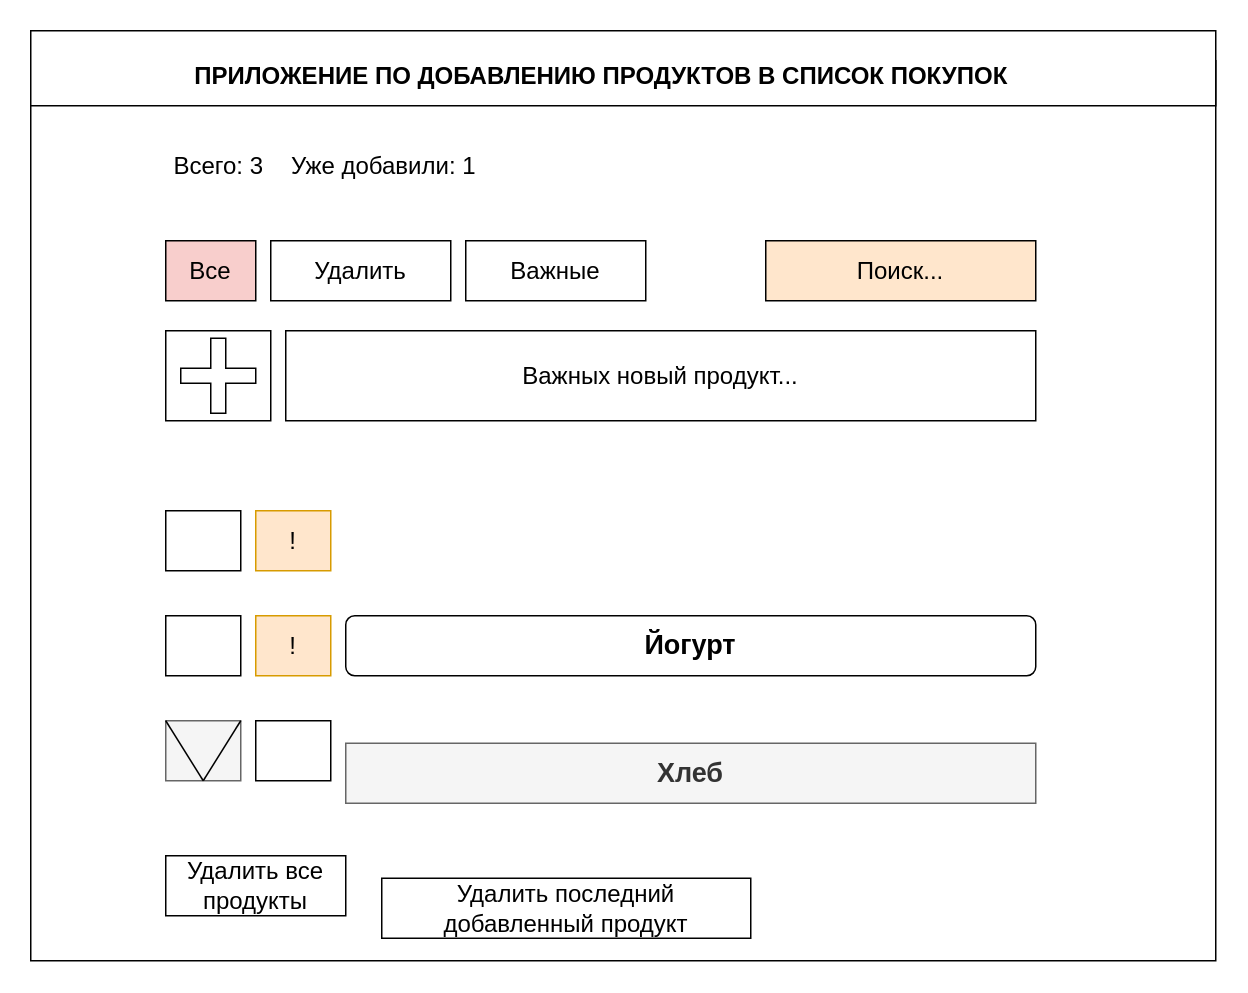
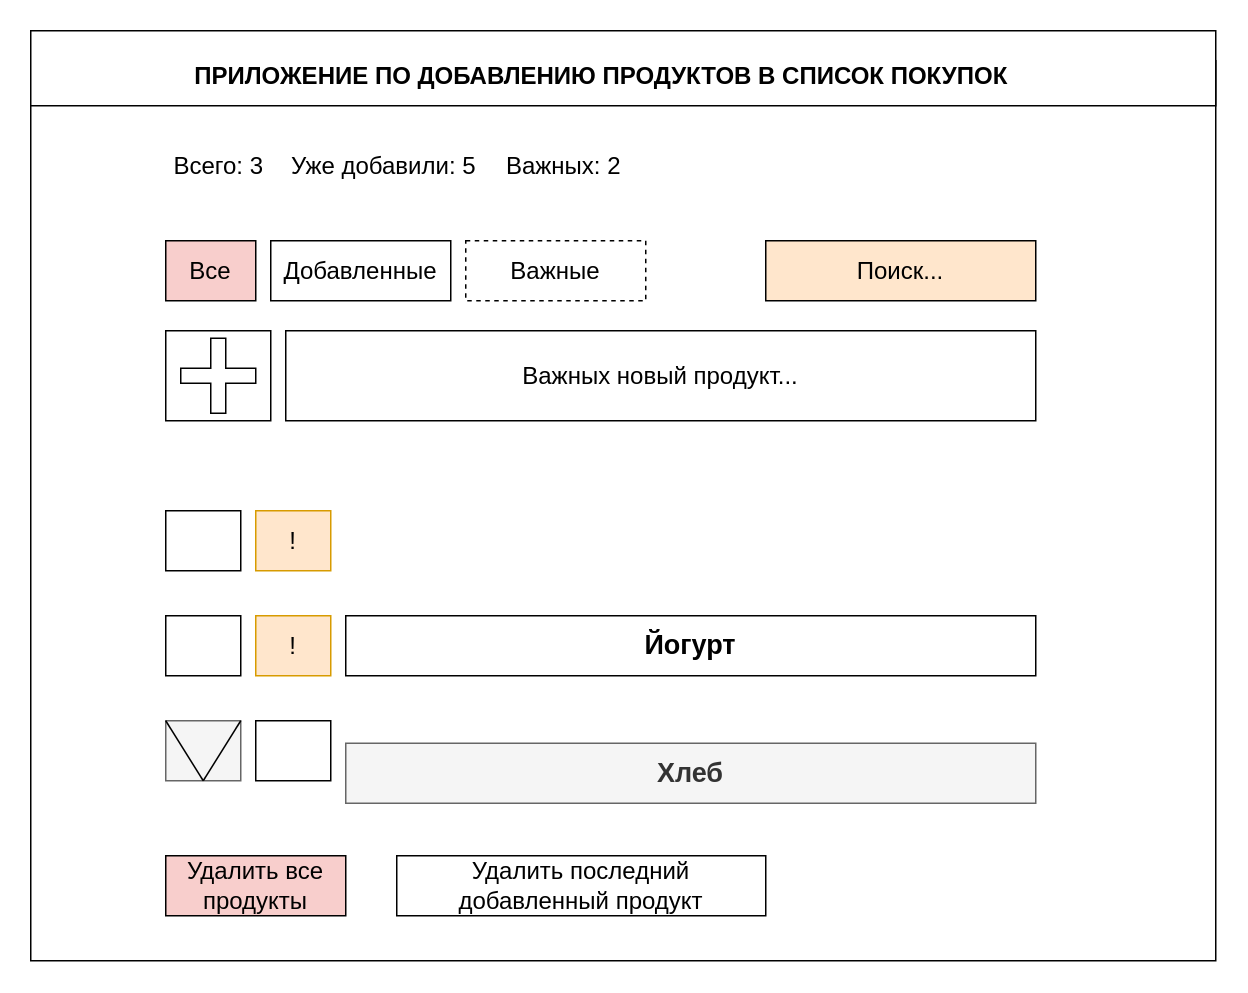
(384, 166) -> (384, 166)
none -> (563, 166)
(361, 271) -> (361, 271)
(556, 271) -> (556, 271)
(691, 646) -> (691, 646)
(256, 886) -> (256, 886)
(566, 908) -> (581, 886)
